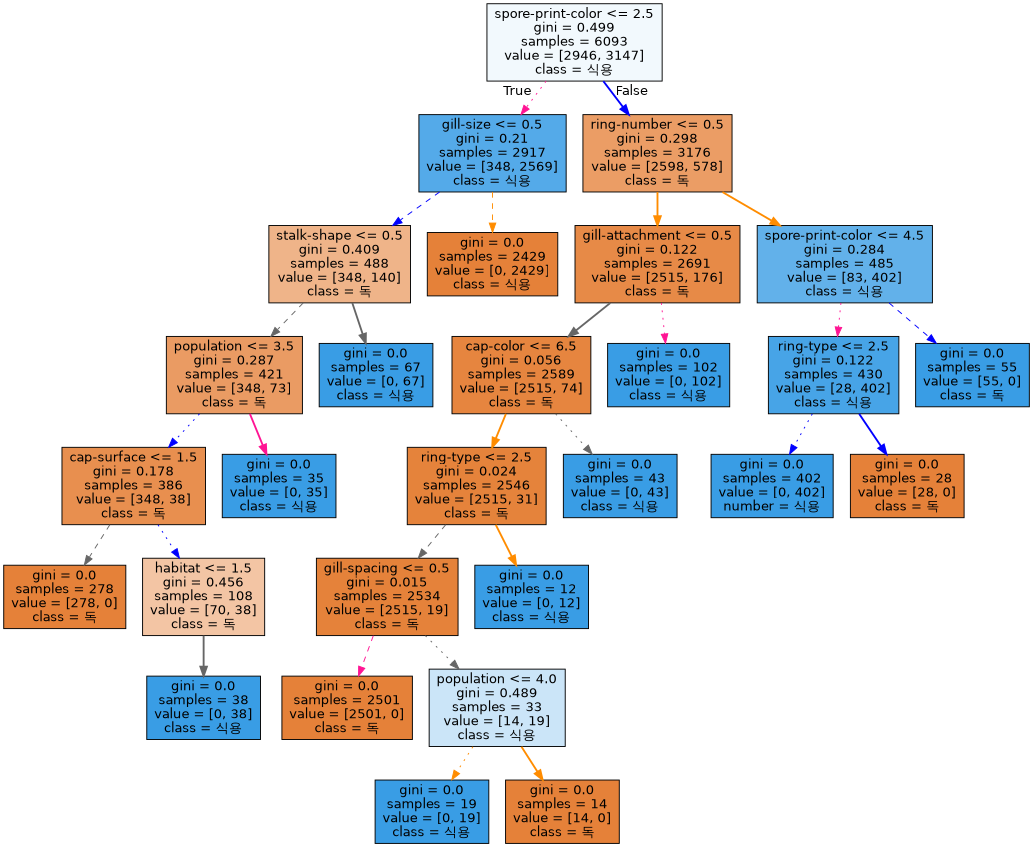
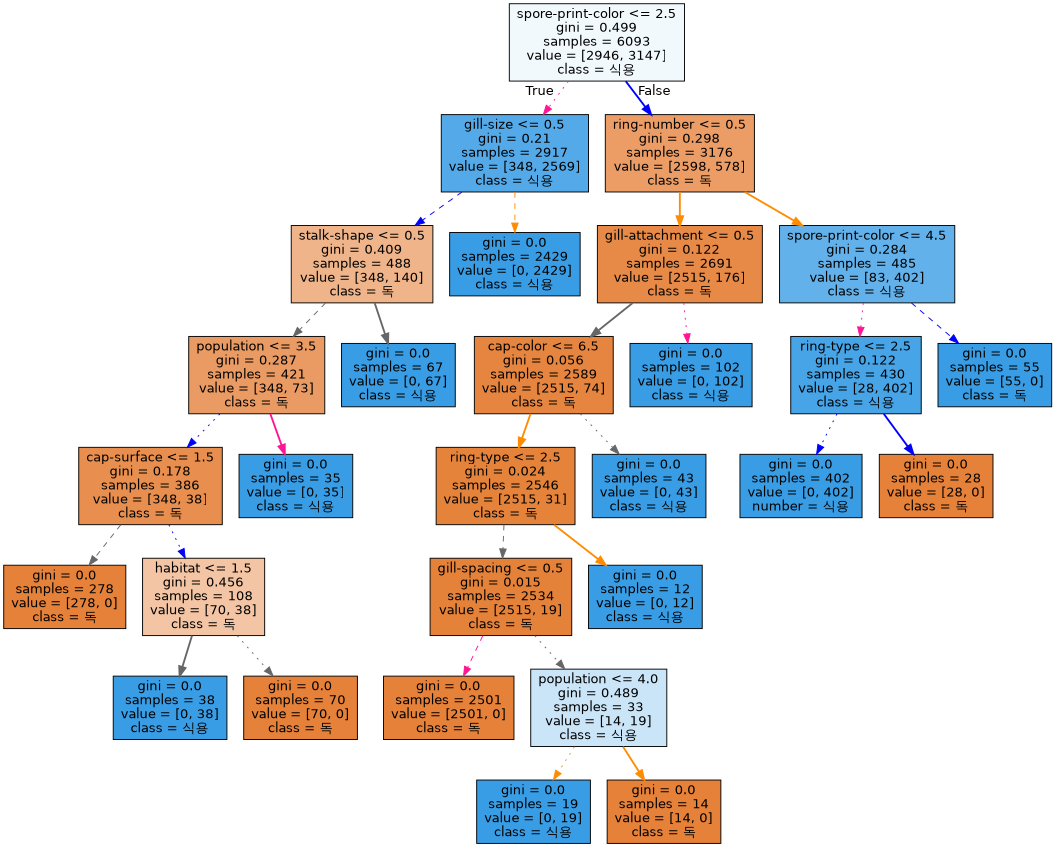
(493, 264) -> (515, 264)
none -> (301, 708)
